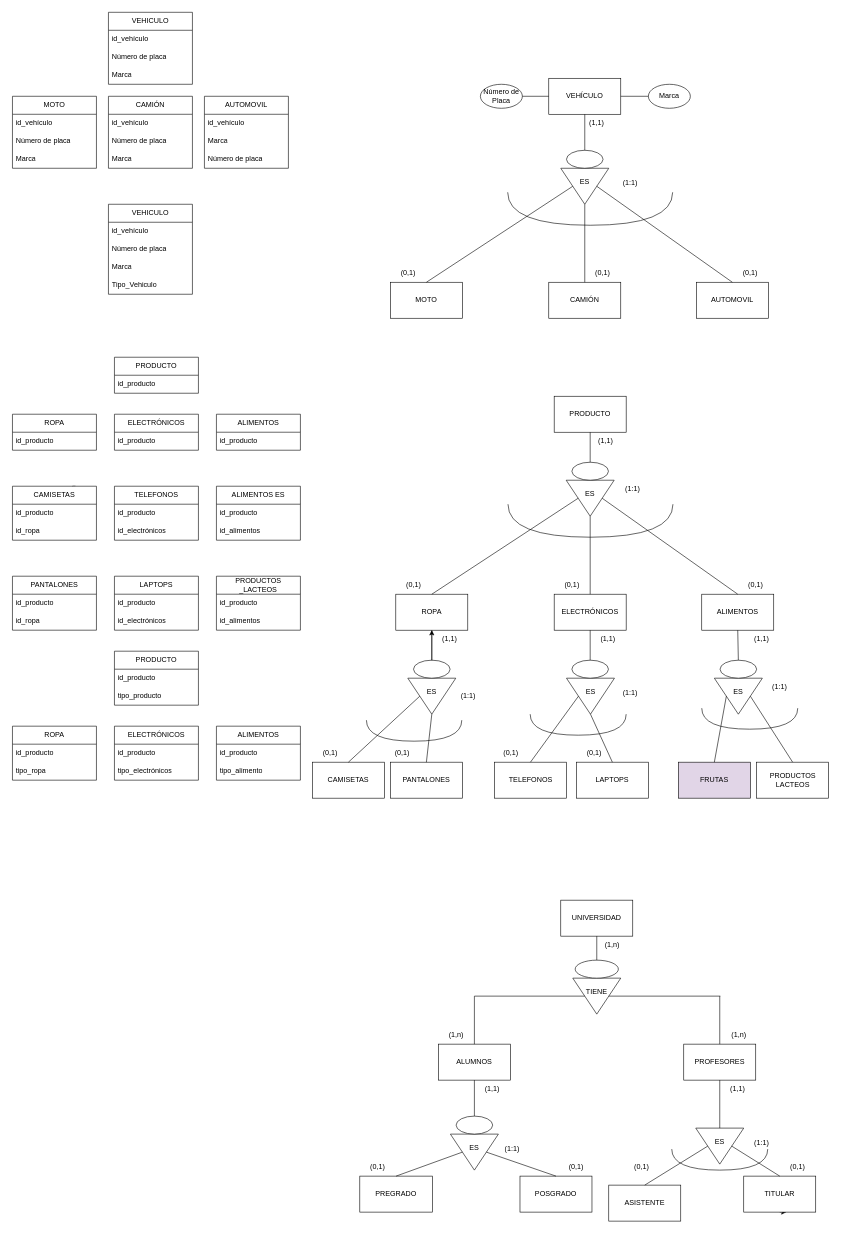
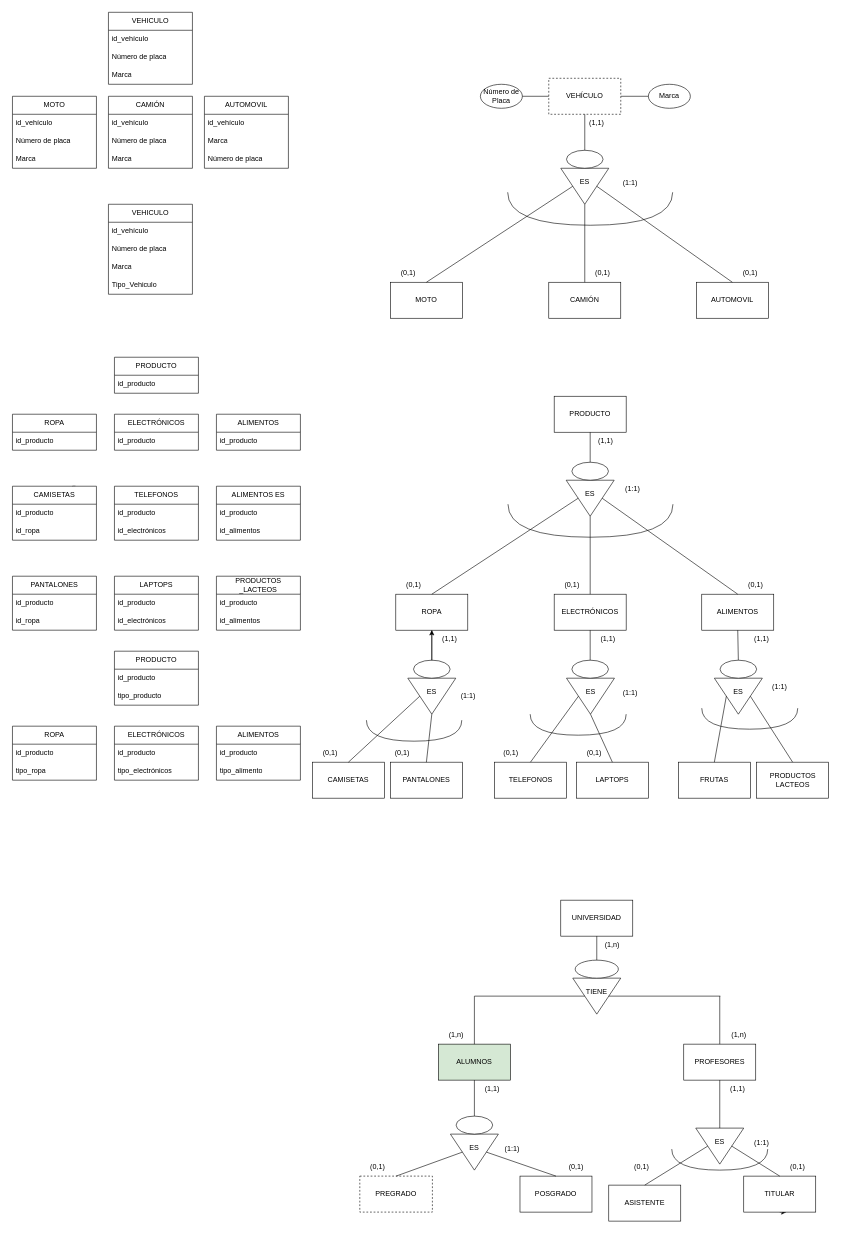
(585, 96) -> (585, 96)
(714, 780) -> (714, 780)
(474, 1062) -> (474, 1062)
(396, 1194) -> (396, 1194)
